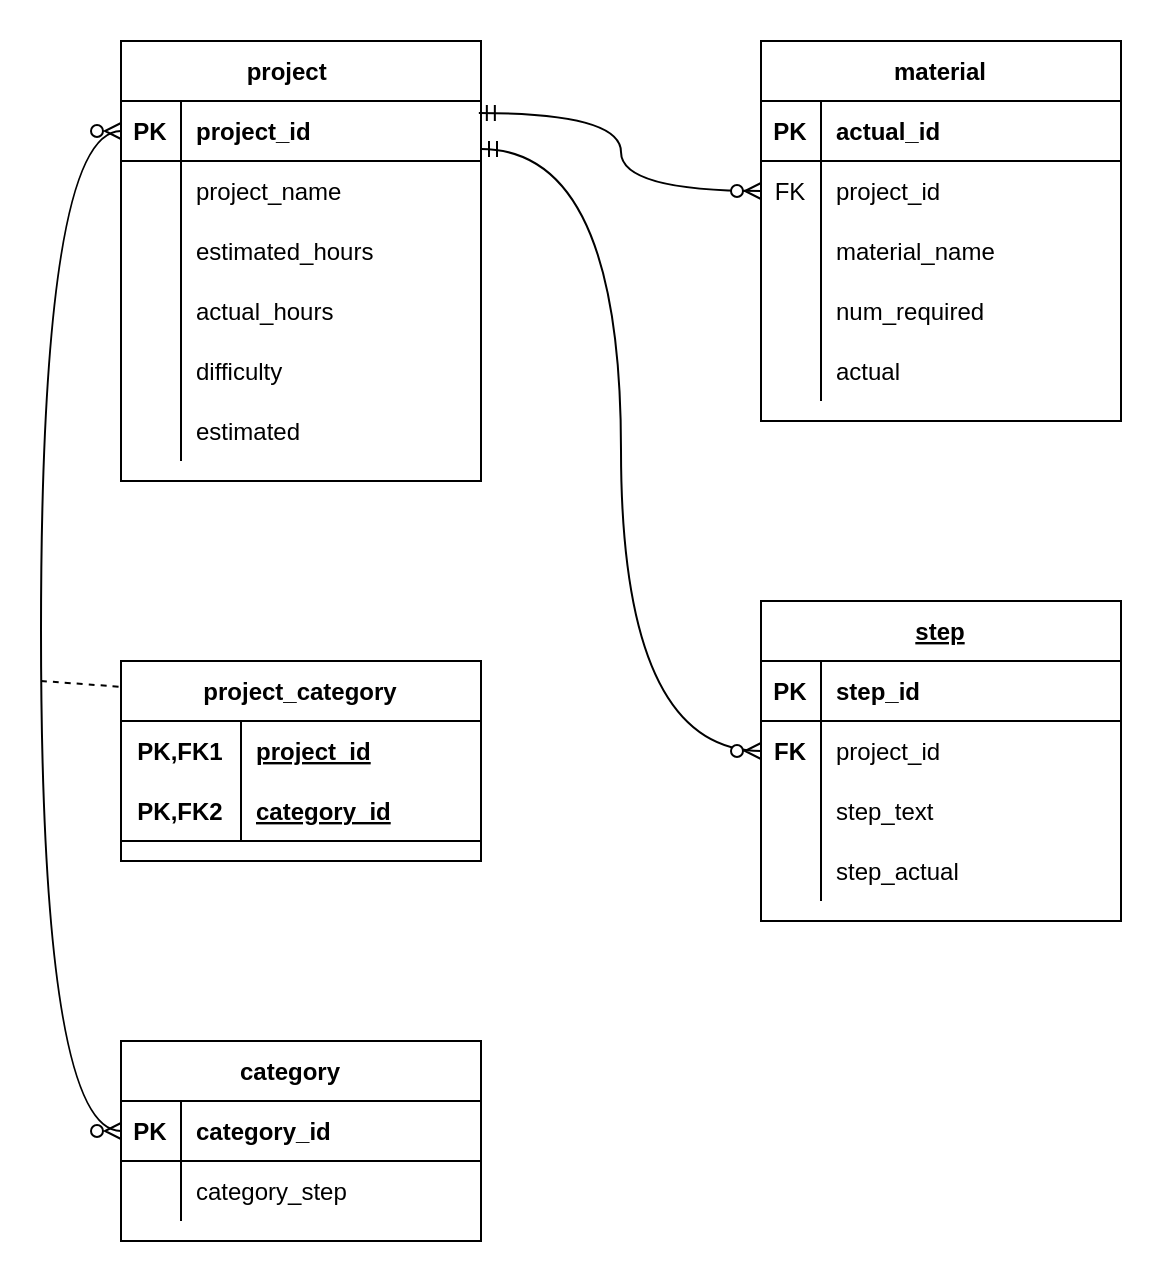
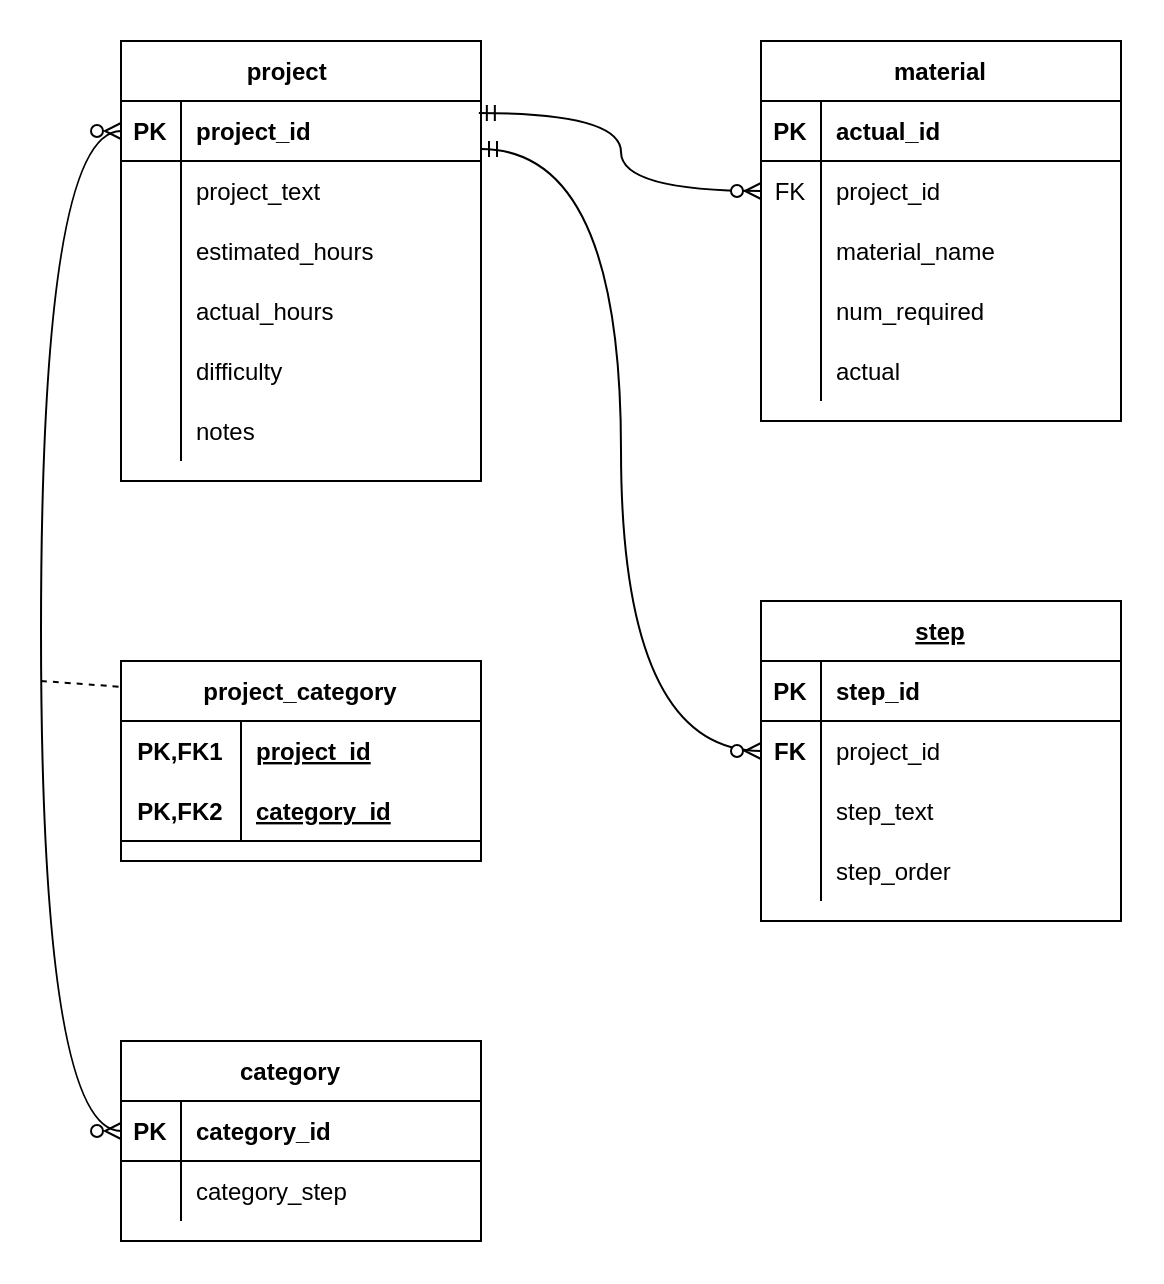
(277, 192) -> (277, 192)
(253, 432) -> (230, 432)
(907, 872) -> (903, 872)
